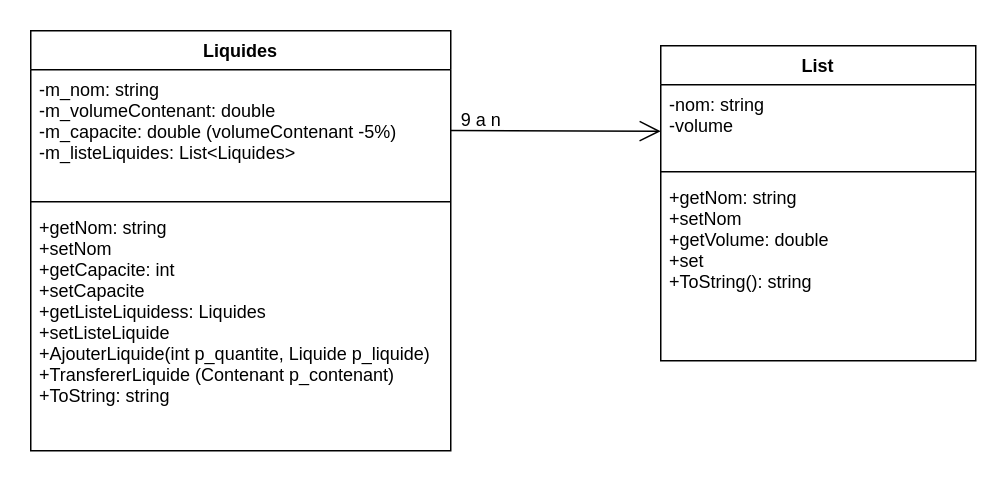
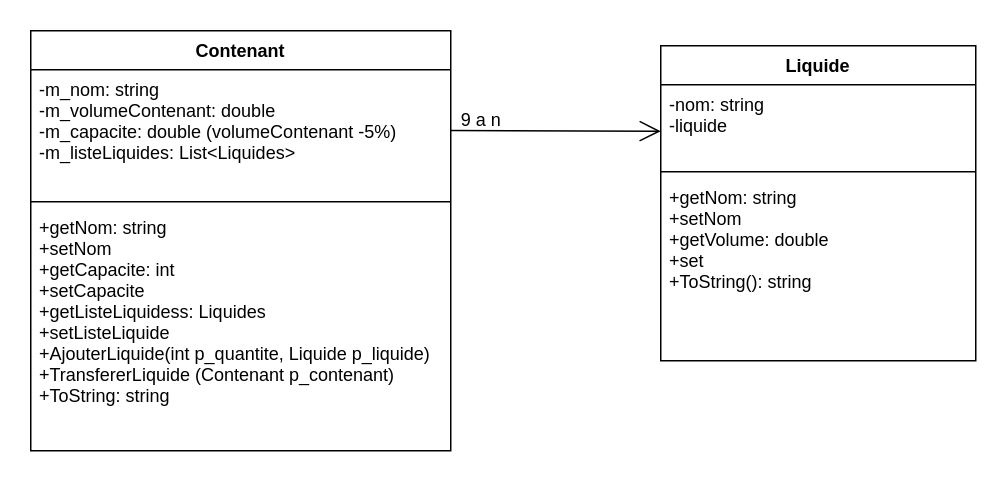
(240, 51) -> (240, 51)
(818, 66) -> (818, 66)
(722, 105) -> (722, 105)
